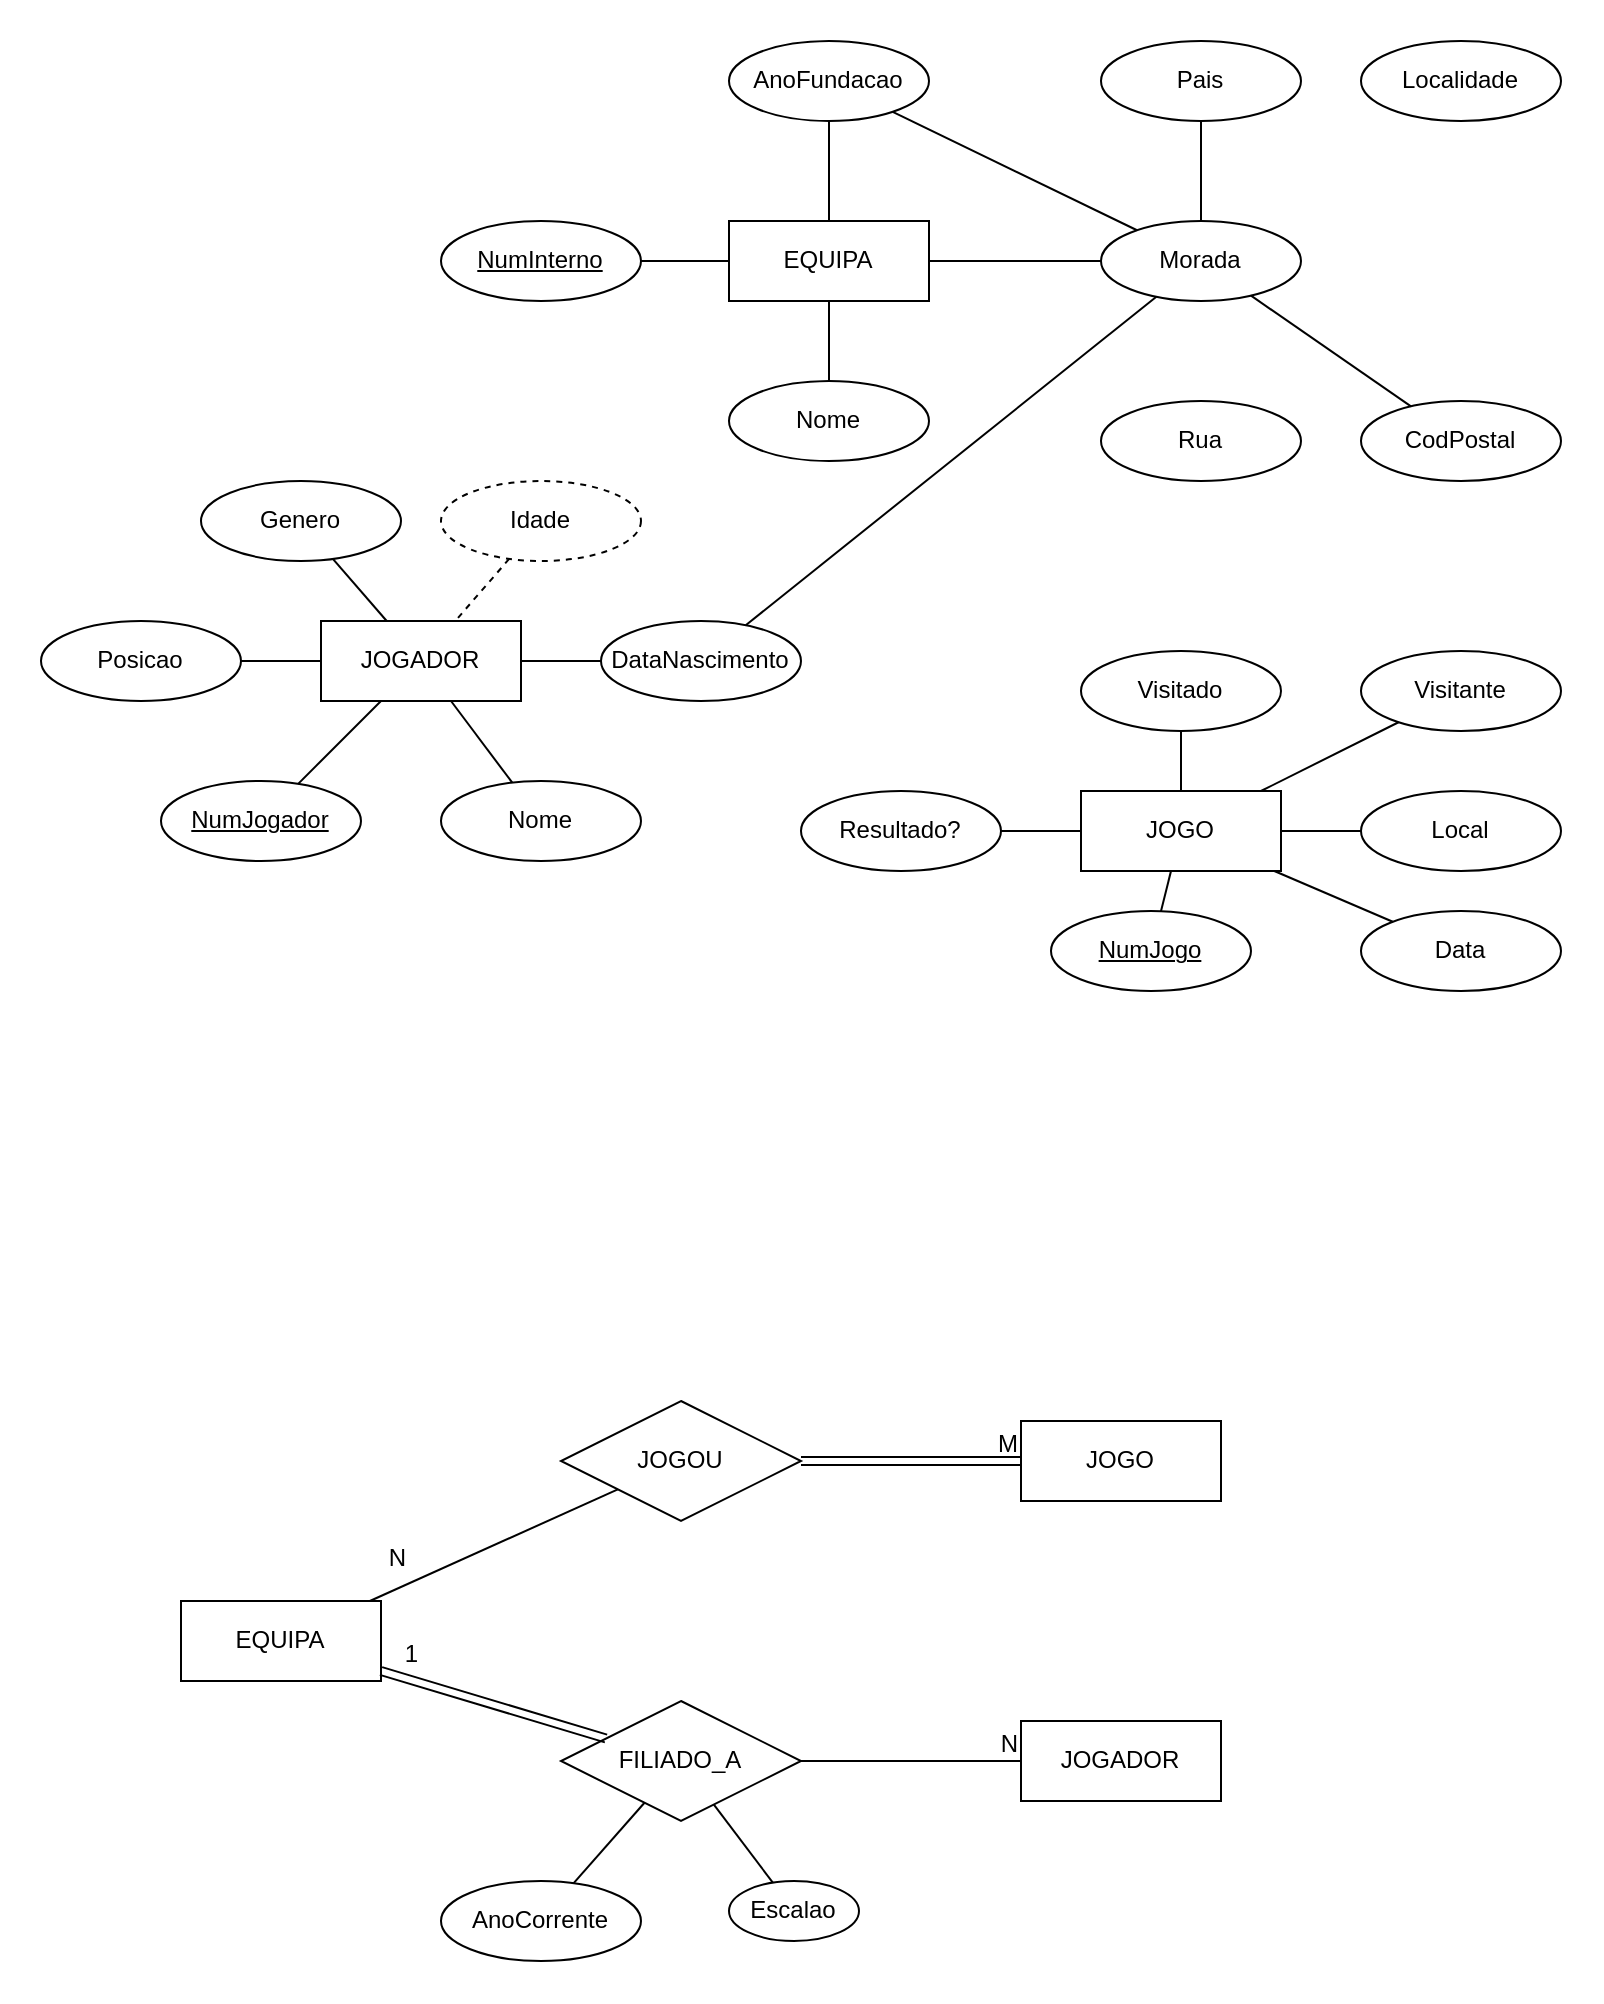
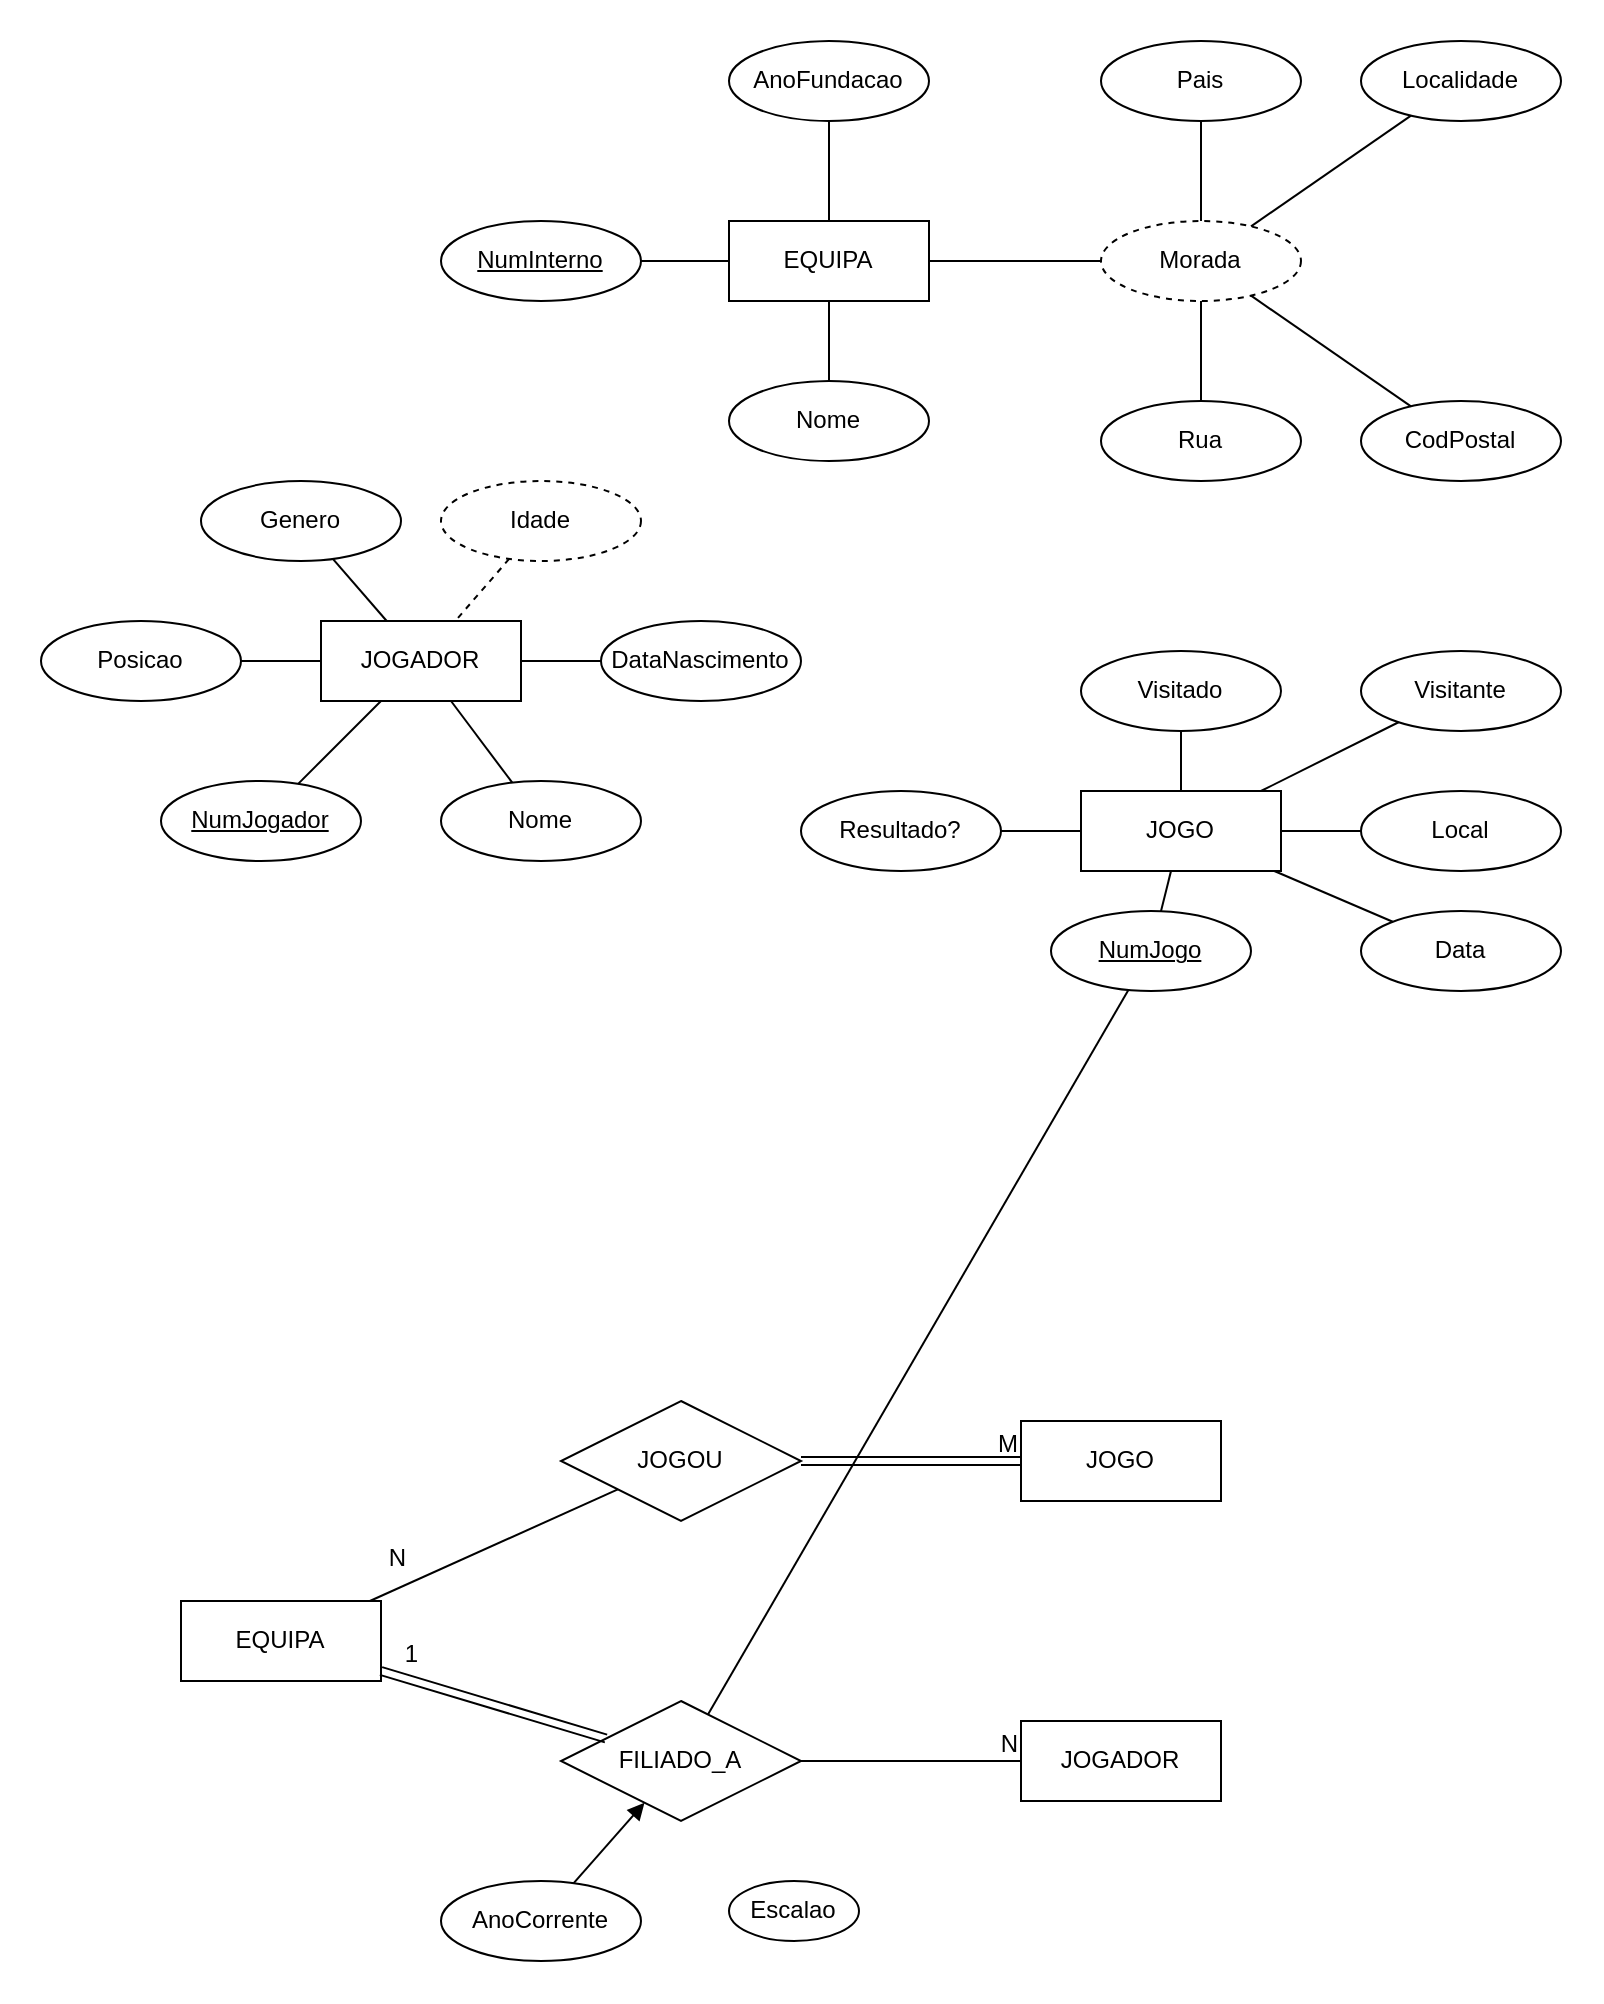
(1015, 171) -> (1201, 351)
(1201, 261) -> (1201, 261)
(951, 461) -> (1331, 171)
(637, 1811) -> (632, 1816)
(743, 1843) -> (994, 1222)
